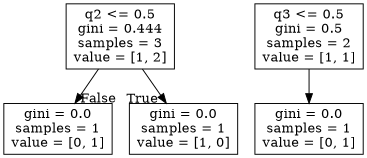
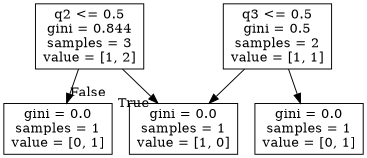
(120, 36) -> (90, 36)
none -> (230, 83)
